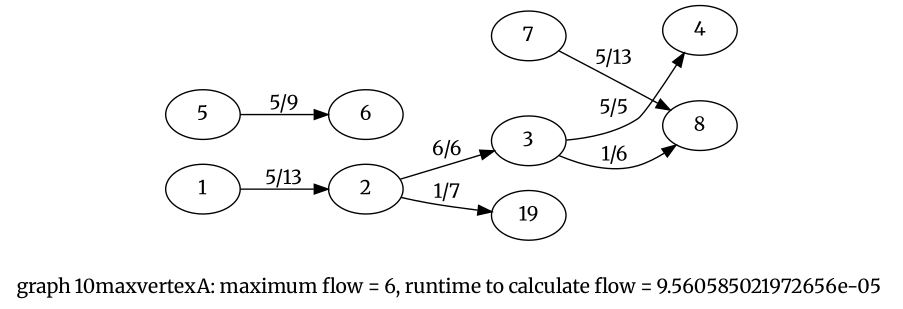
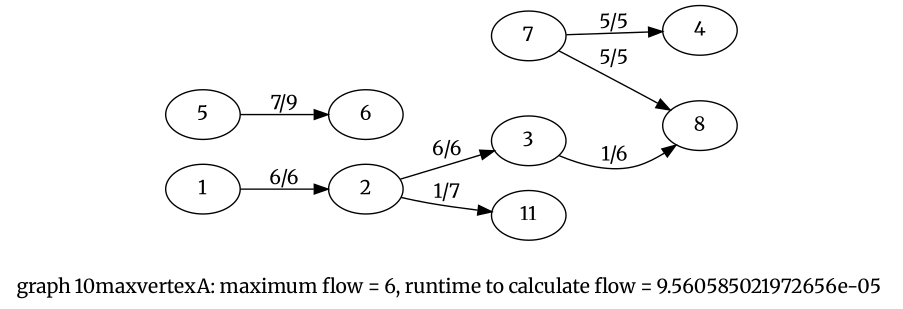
(614, 59) -> (614, 59)
(284, 104) -> (284, 104)
(634, 121) -> (607, 33)
(284, 179) -> (284, 179)
(529, 215) -> (529, 215)
